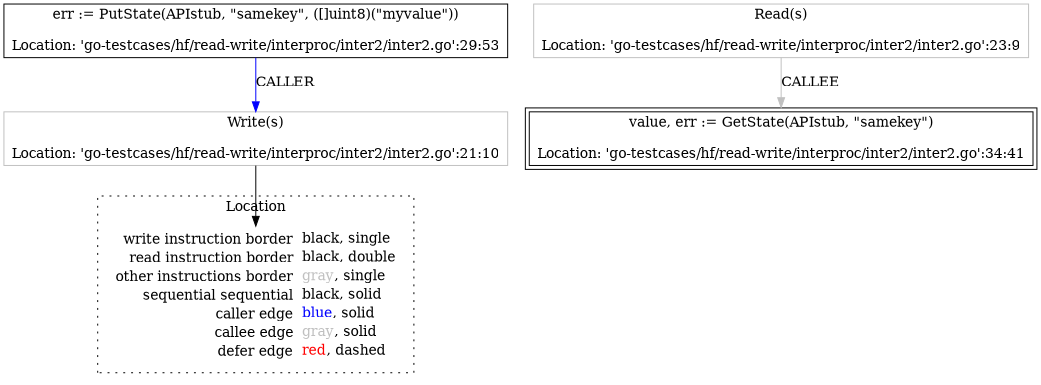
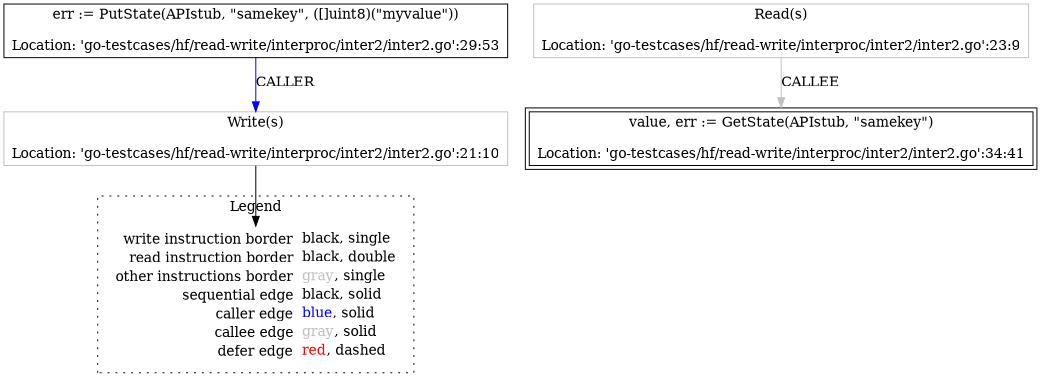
(256, 207) -> (256, 207)
(220, 296) -> (240, 296)
